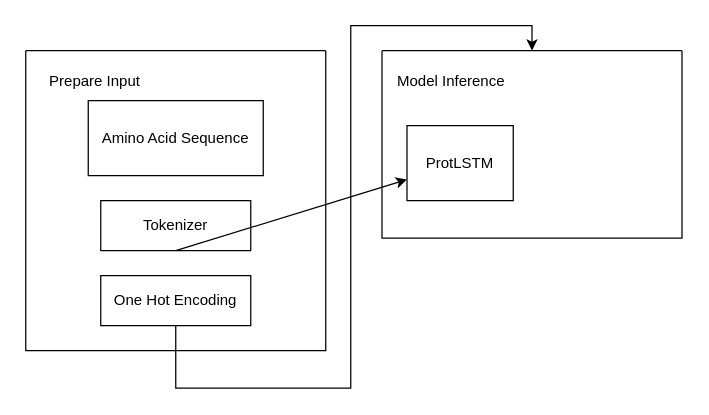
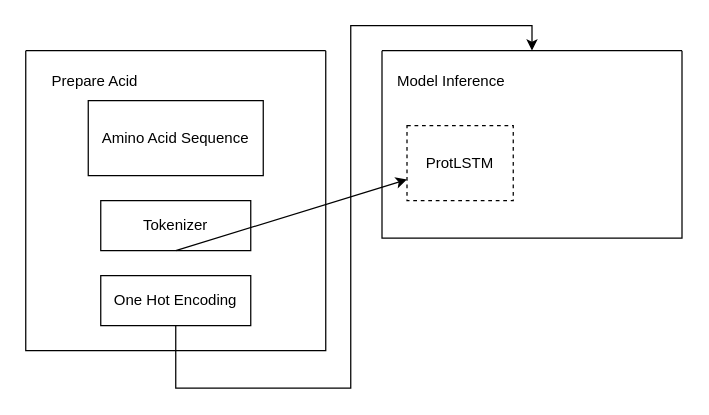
(95, 82) -> (95, 82)
(460, 163) -> (460, 163)
